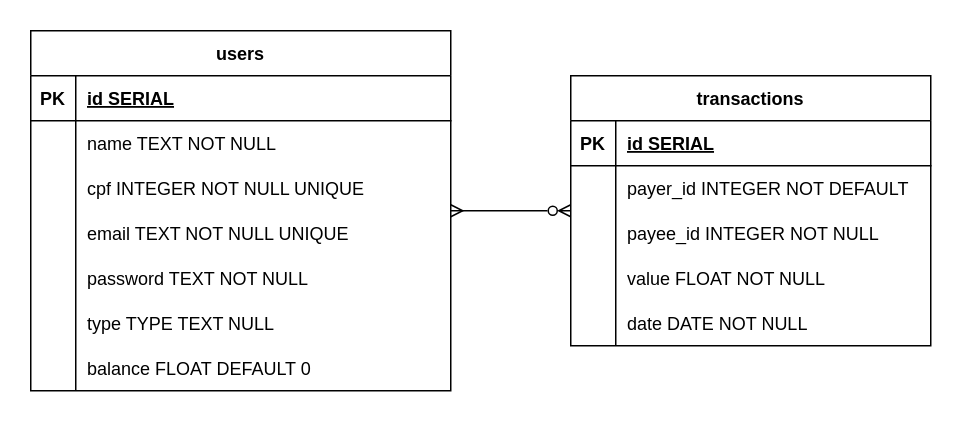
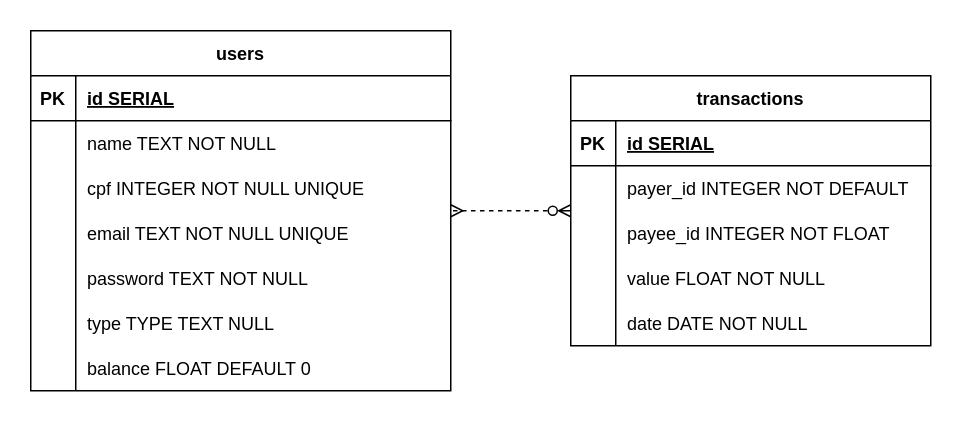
(499, 211) -> (499, 211)
(744, 234) -> (749, 234)
